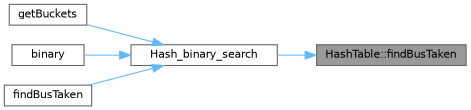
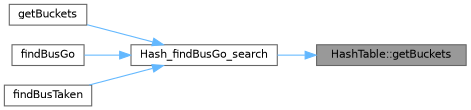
(48, 55) -> (48, 55)
(204, 55) -> (204, 55)
(391, 55) -> (391, 55)
